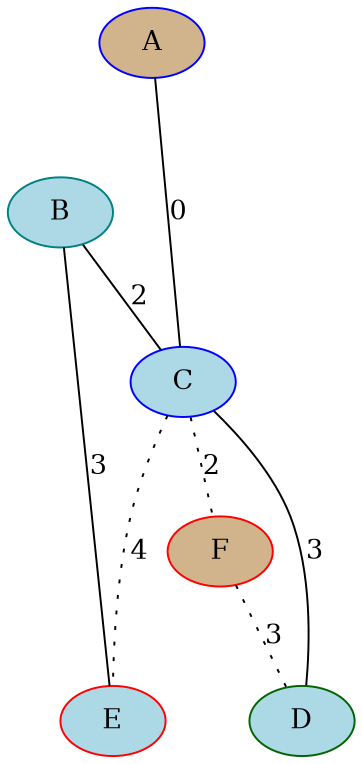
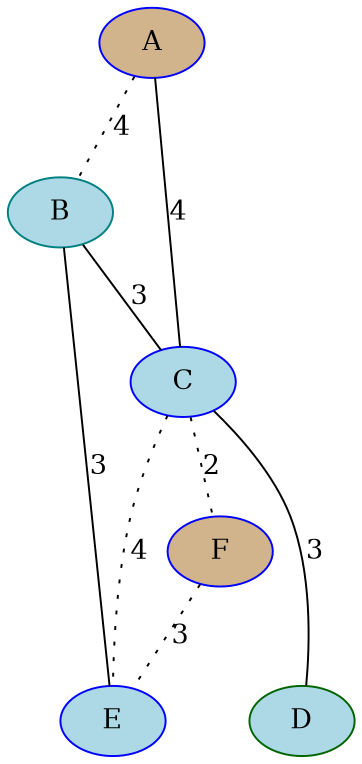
none -> (106, 128)
(179, 212) -> (179, 212)
(140, 297) -> (140, 297)
(220, 551) -> (220, 551)
(261, 636) -> (167, 636)
(113, 721) -> (113, 721)
